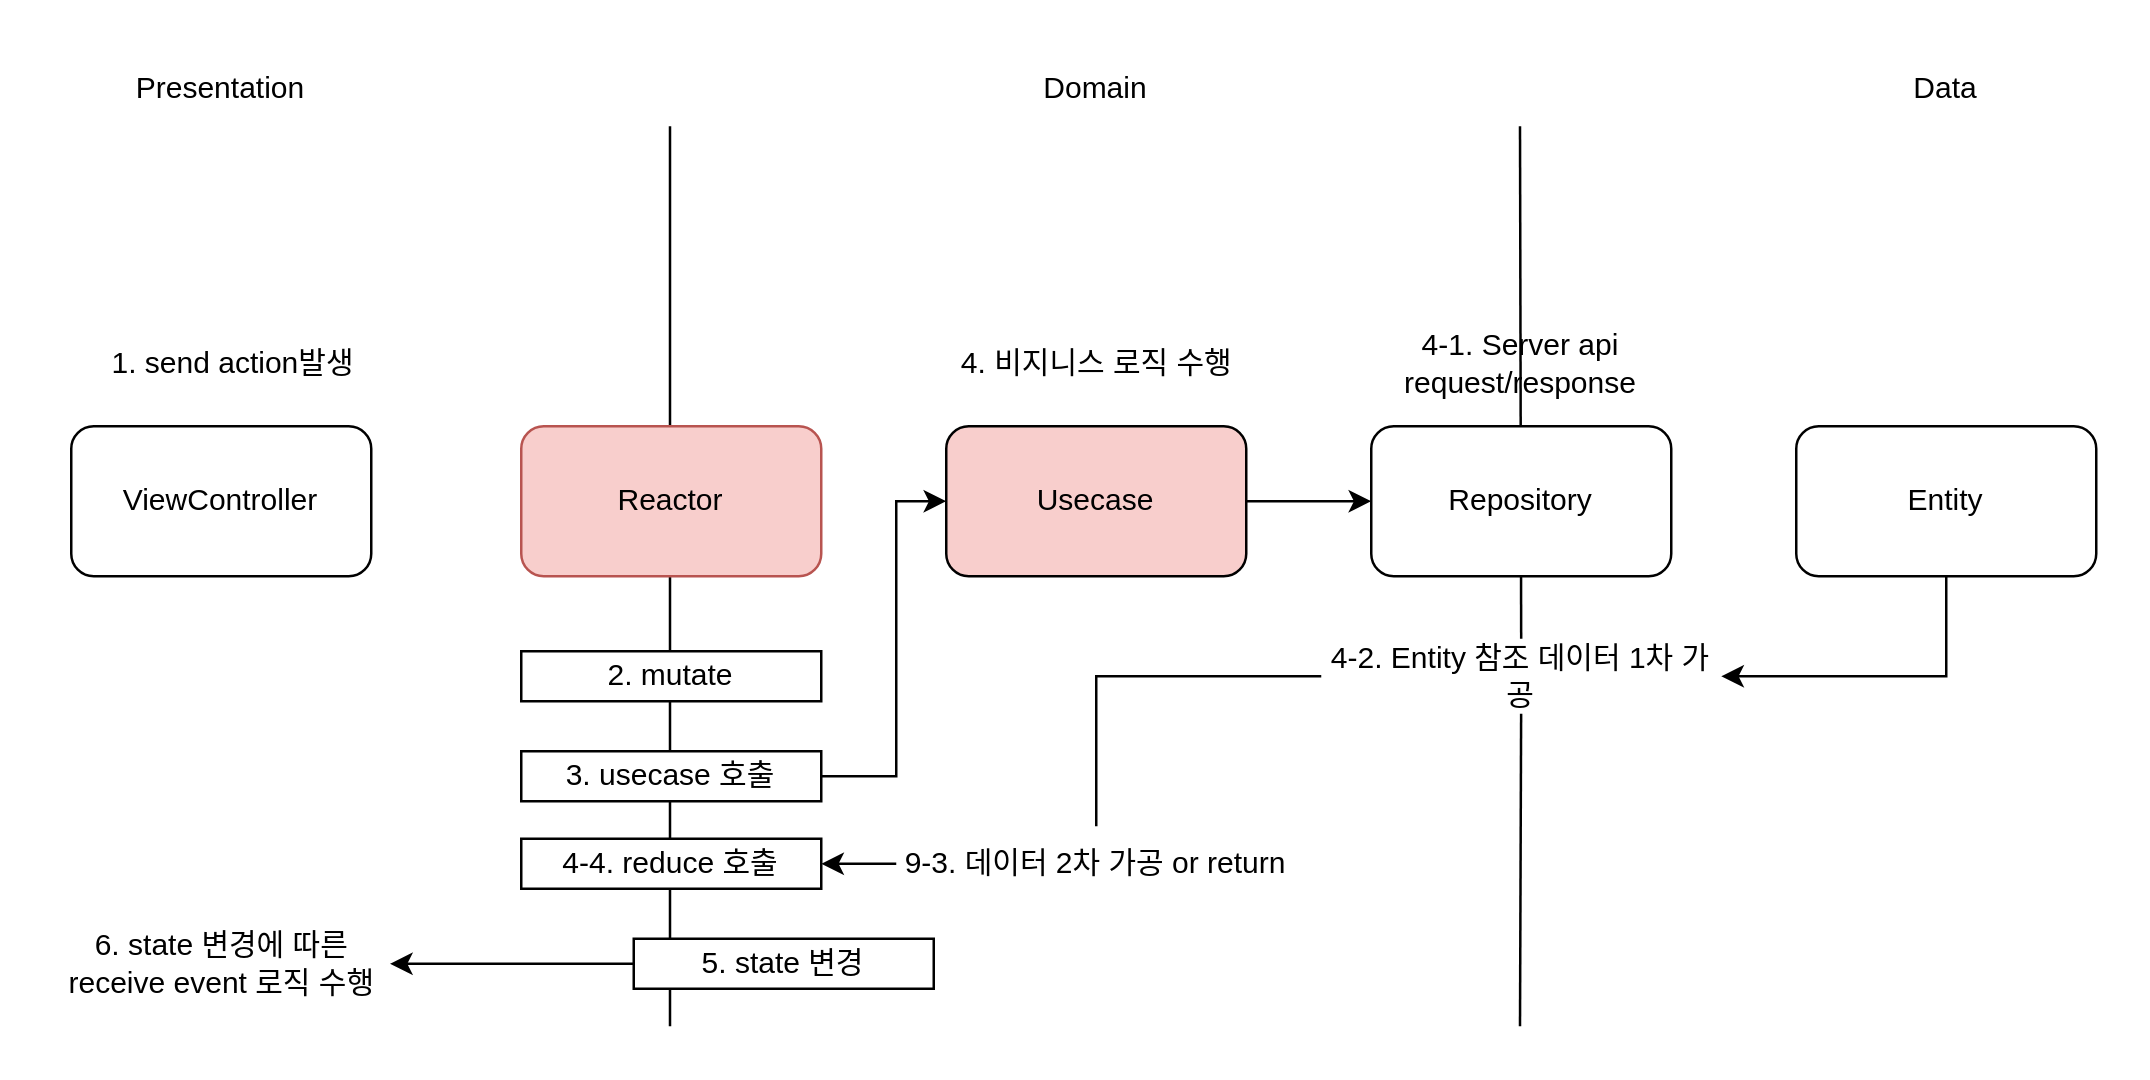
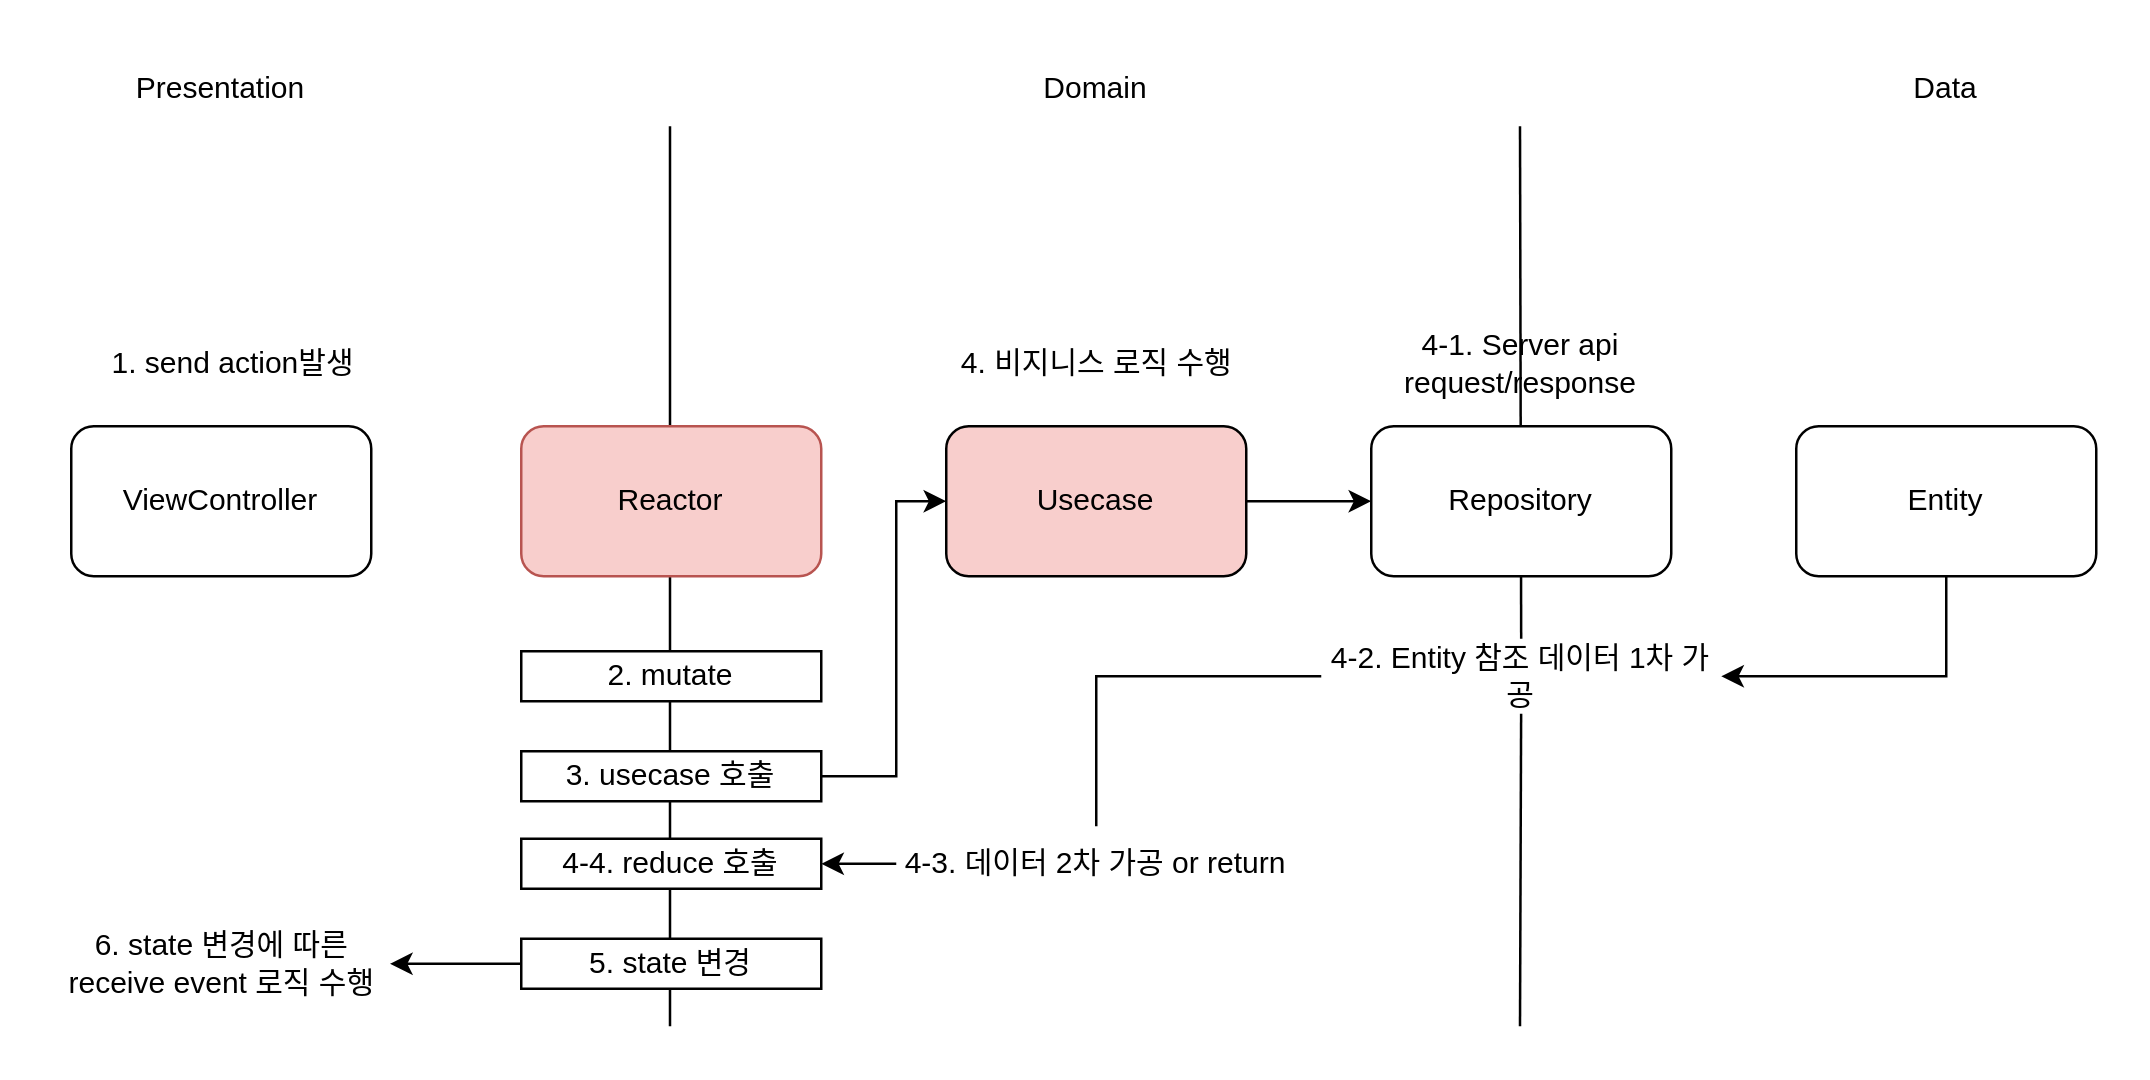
(1096, 864) -> (1096, 864)
(784, 964) -> (671, 964)
